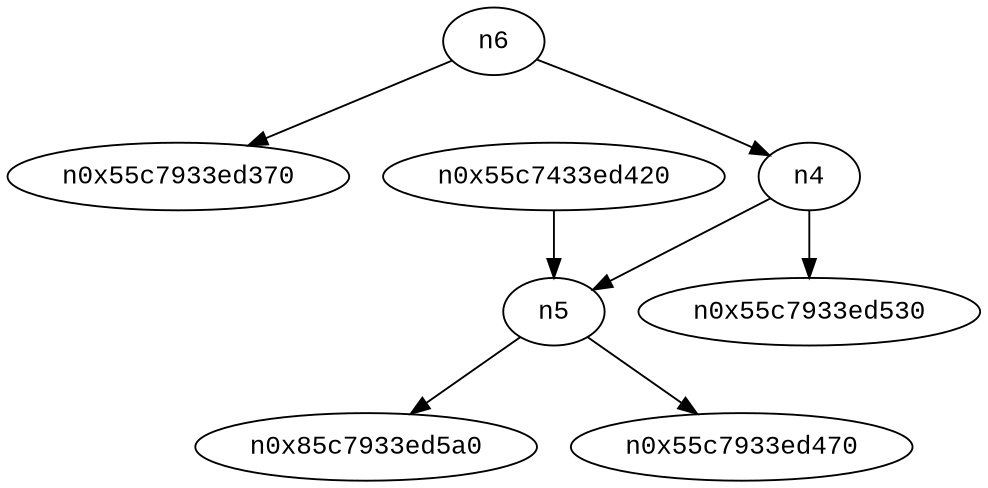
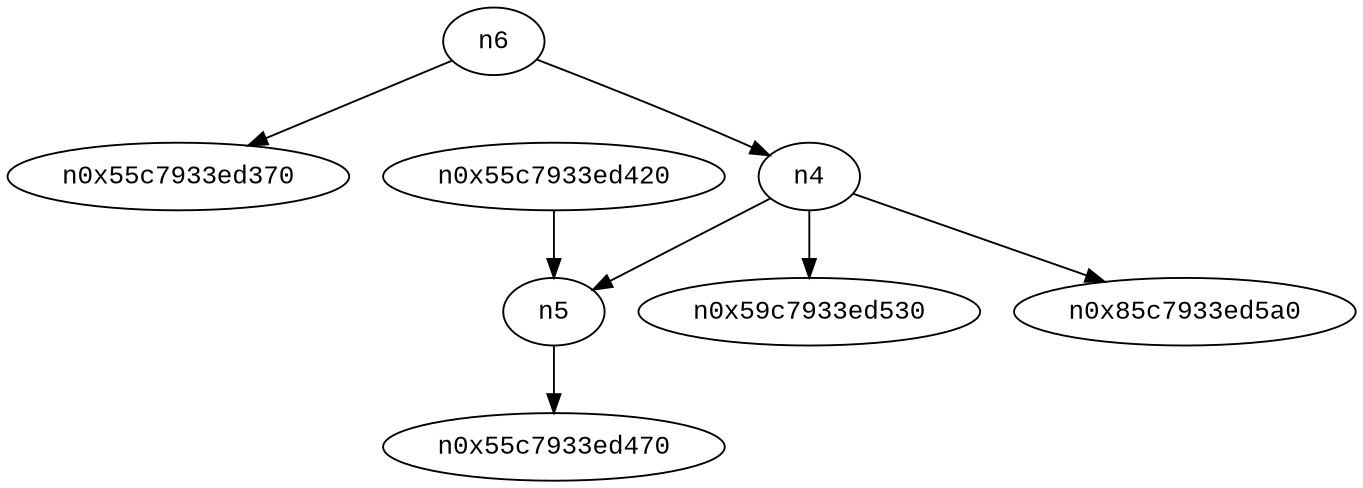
(554, 177) -> (554, 177)
(809, 312) -> (809, 312)
(473, 370) -> (970, 235)
